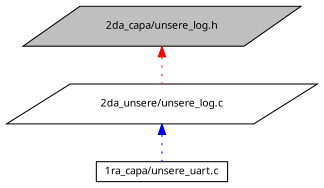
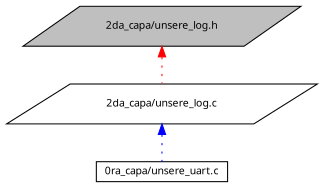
(162, 104) -> (162, 104)
(162, 172) -> (162, 172)
